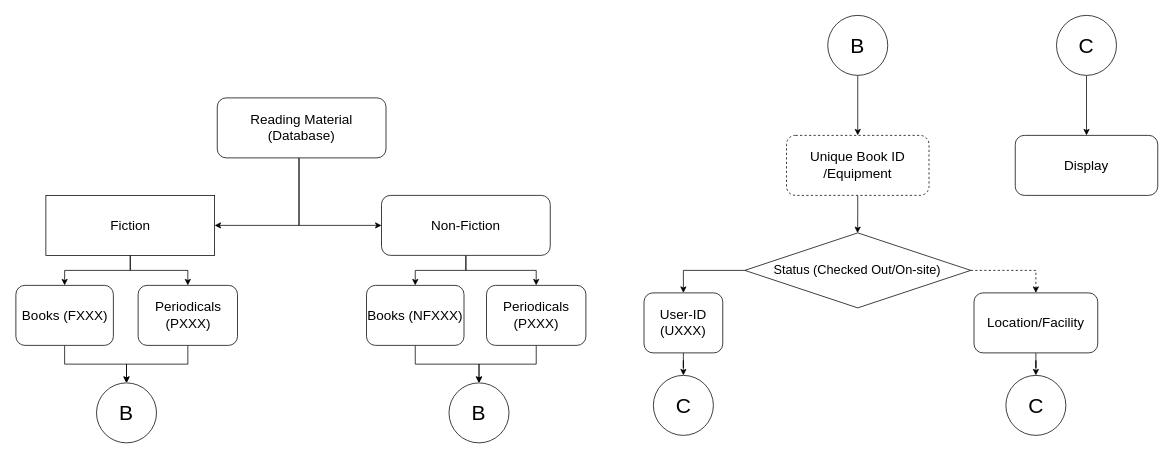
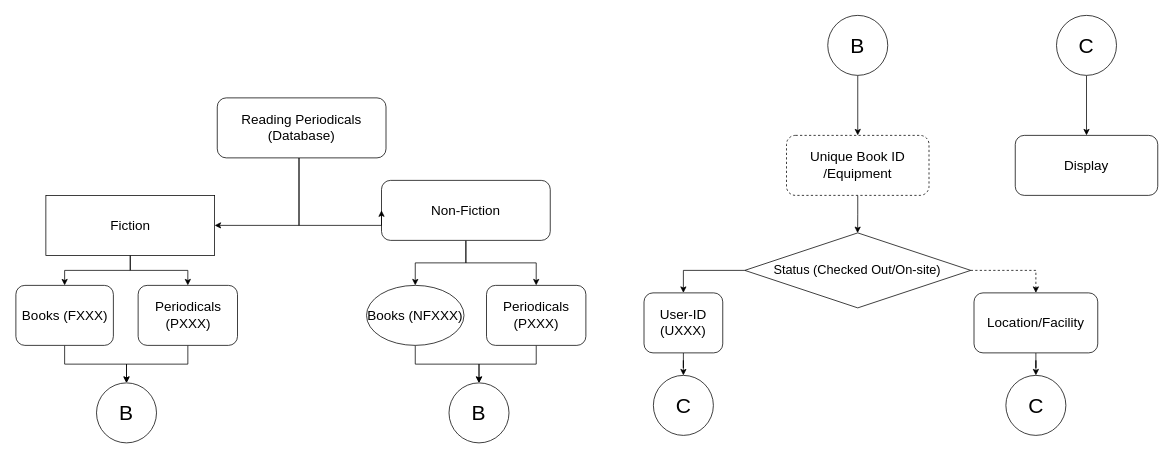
(302, 128) -> (302, 128)
(466, 225) -> (466, 210)
(415, 315) -> (415, 315)
